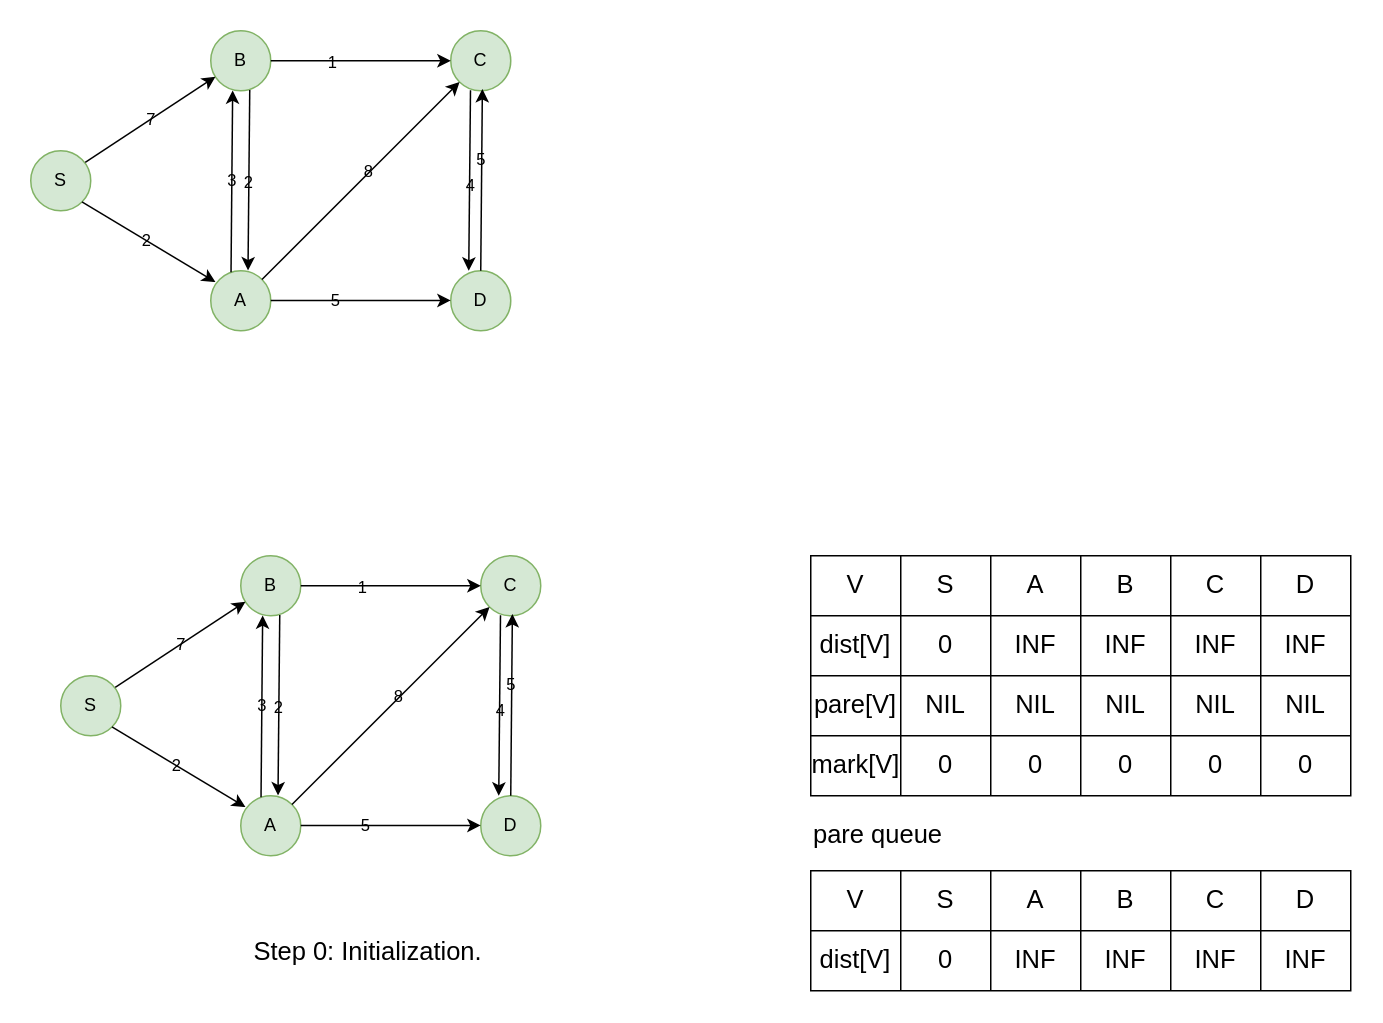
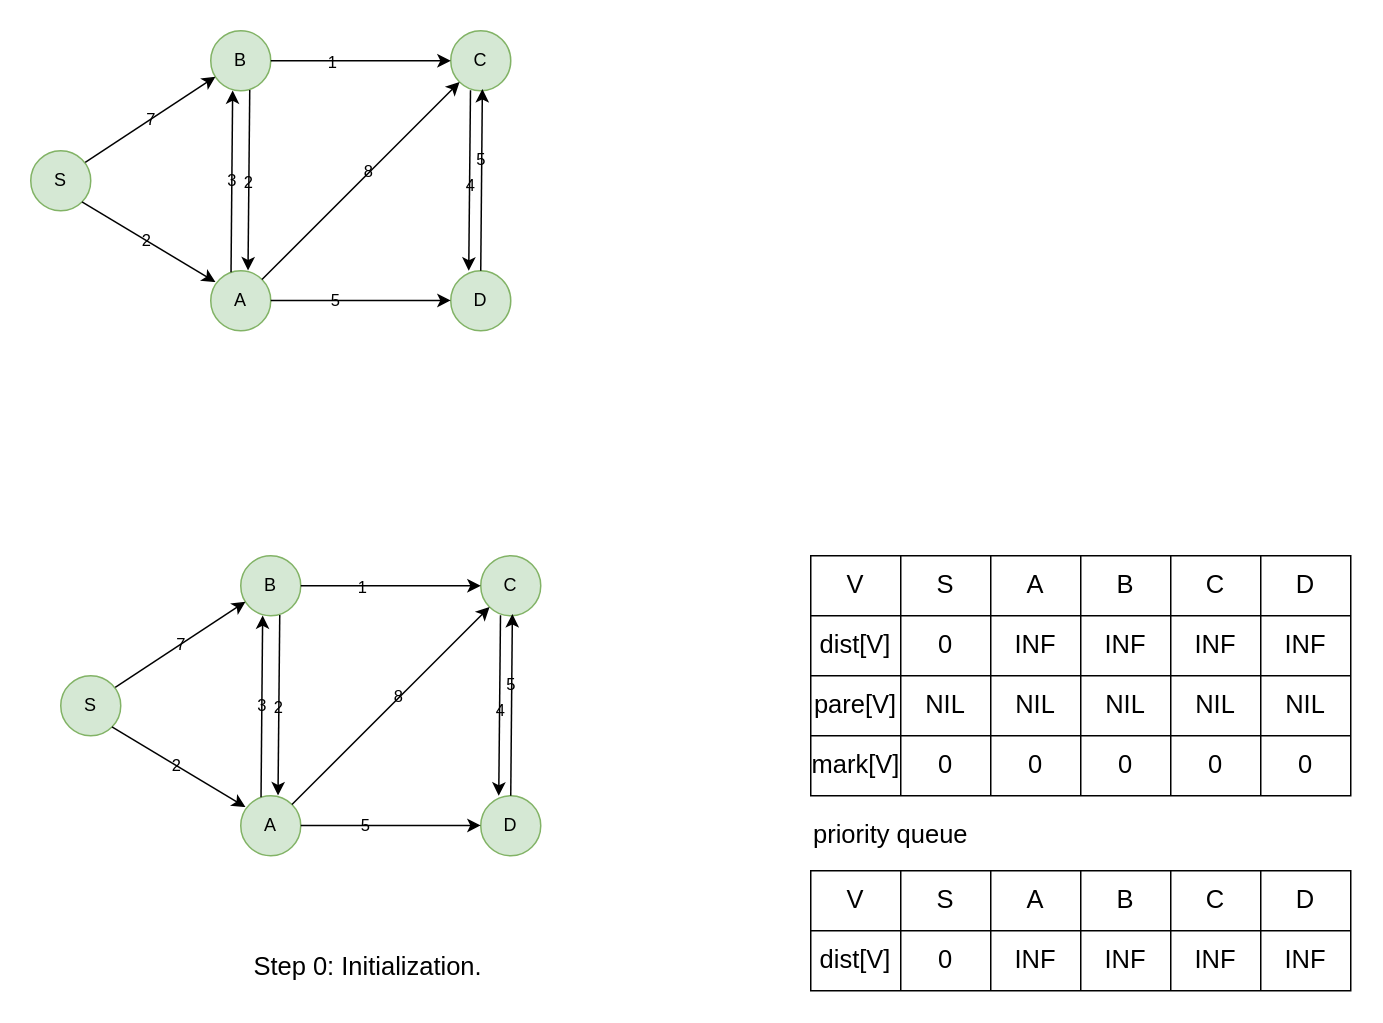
(882, 837) -> (904, 837)
(368, 953) -> (368, 968)
